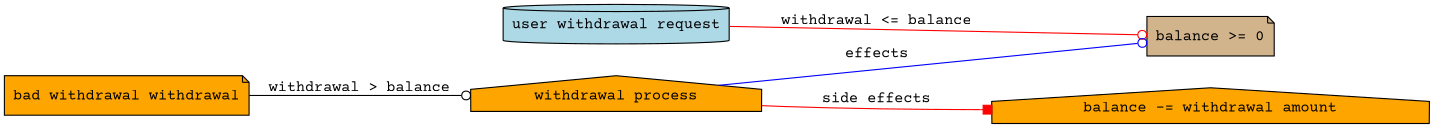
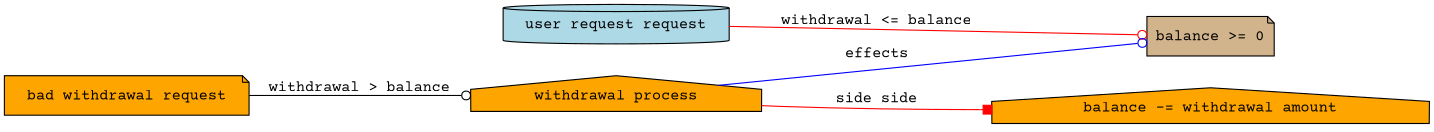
(616, 24) -> (616, 24)
(127, 95) -> (127, 95)
(877, 98) -> (877, 98)
